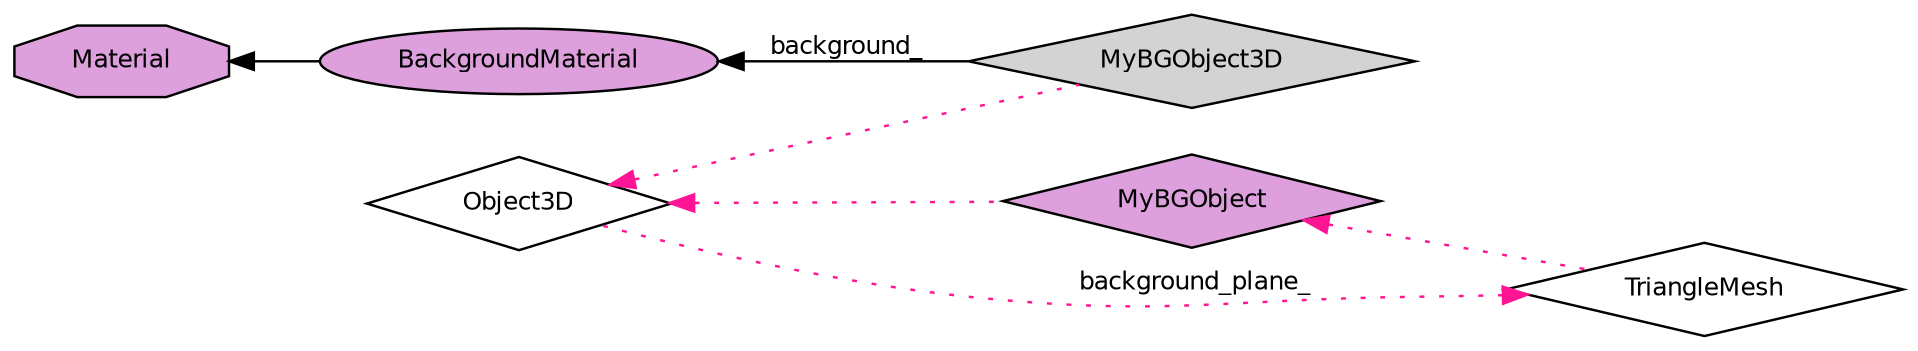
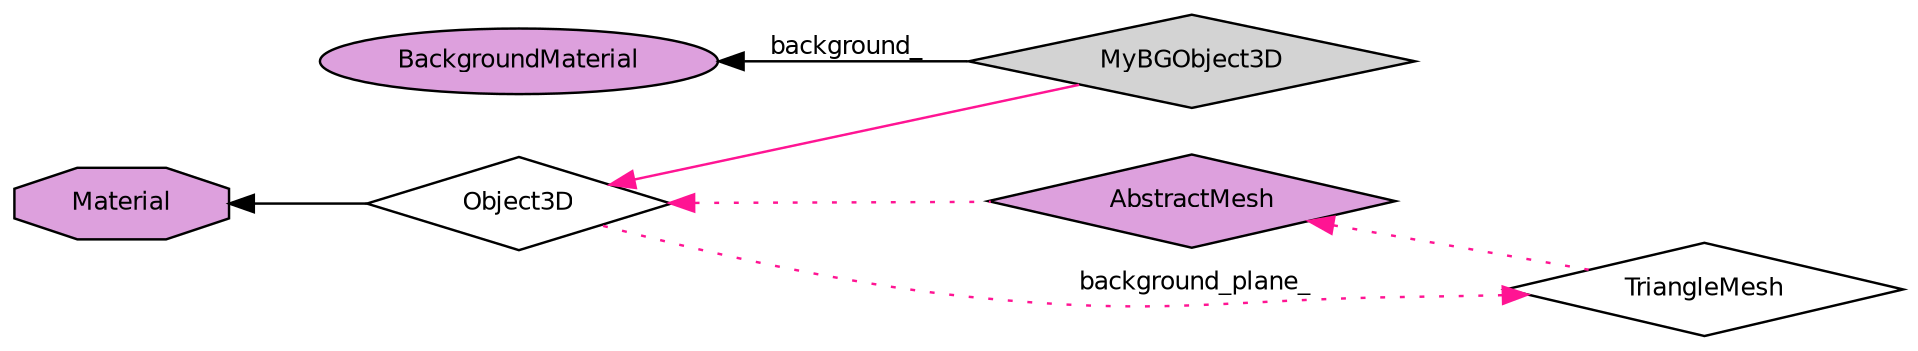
(287, 61) -> (311, 204)
(857, 132) -> (857, 132)
(1192, 201) -> (1192, 201)
